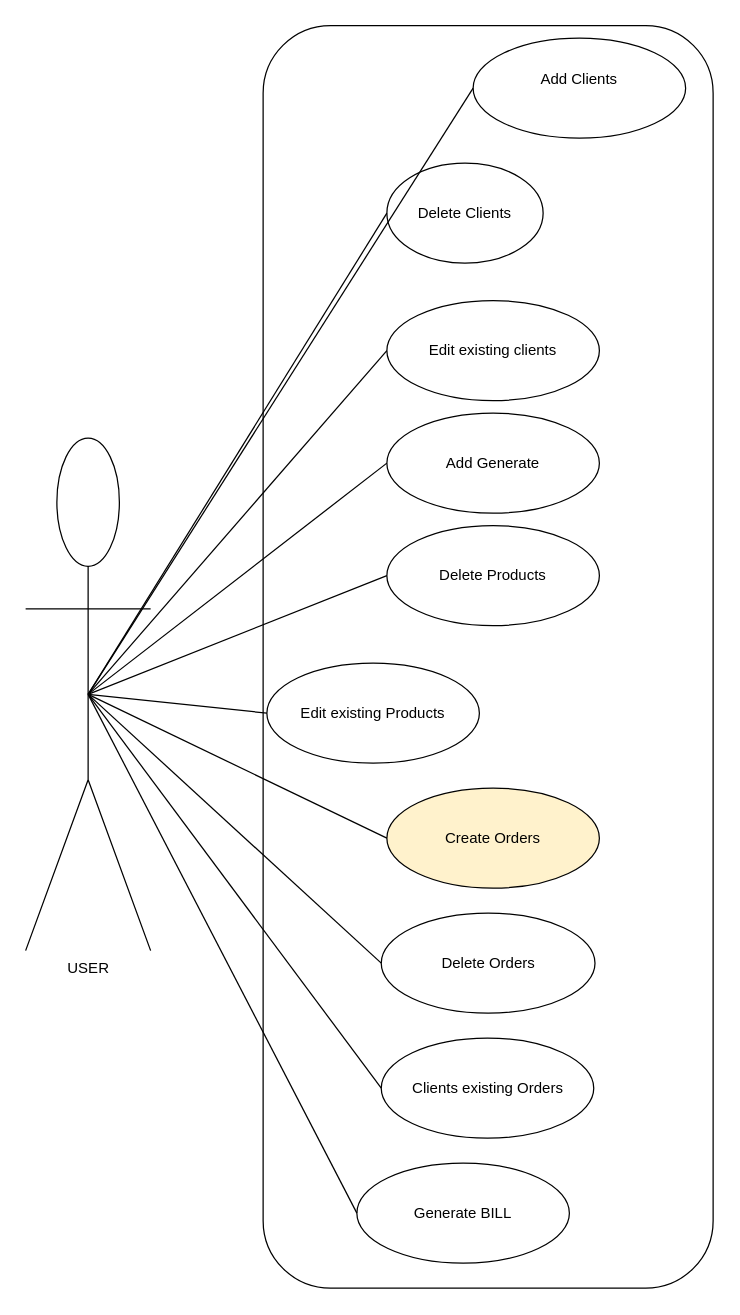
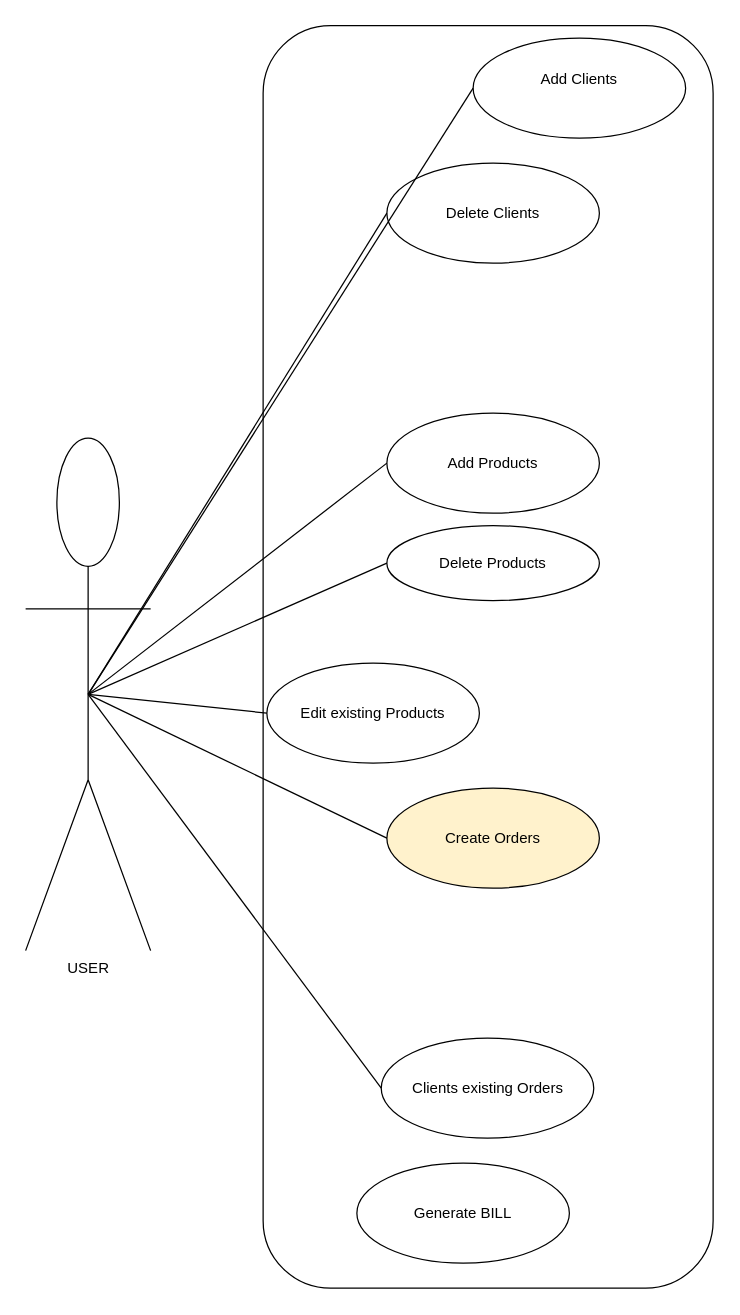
(465, 213) -> (493, 213)
(493, 351) -> none
(493, 463) -> (493, 463)
(265, 490) -> none
(493, 576) -> (493, 563)
(239, 833) -> none
(225, 958) -> none
(488, 963) -> none
